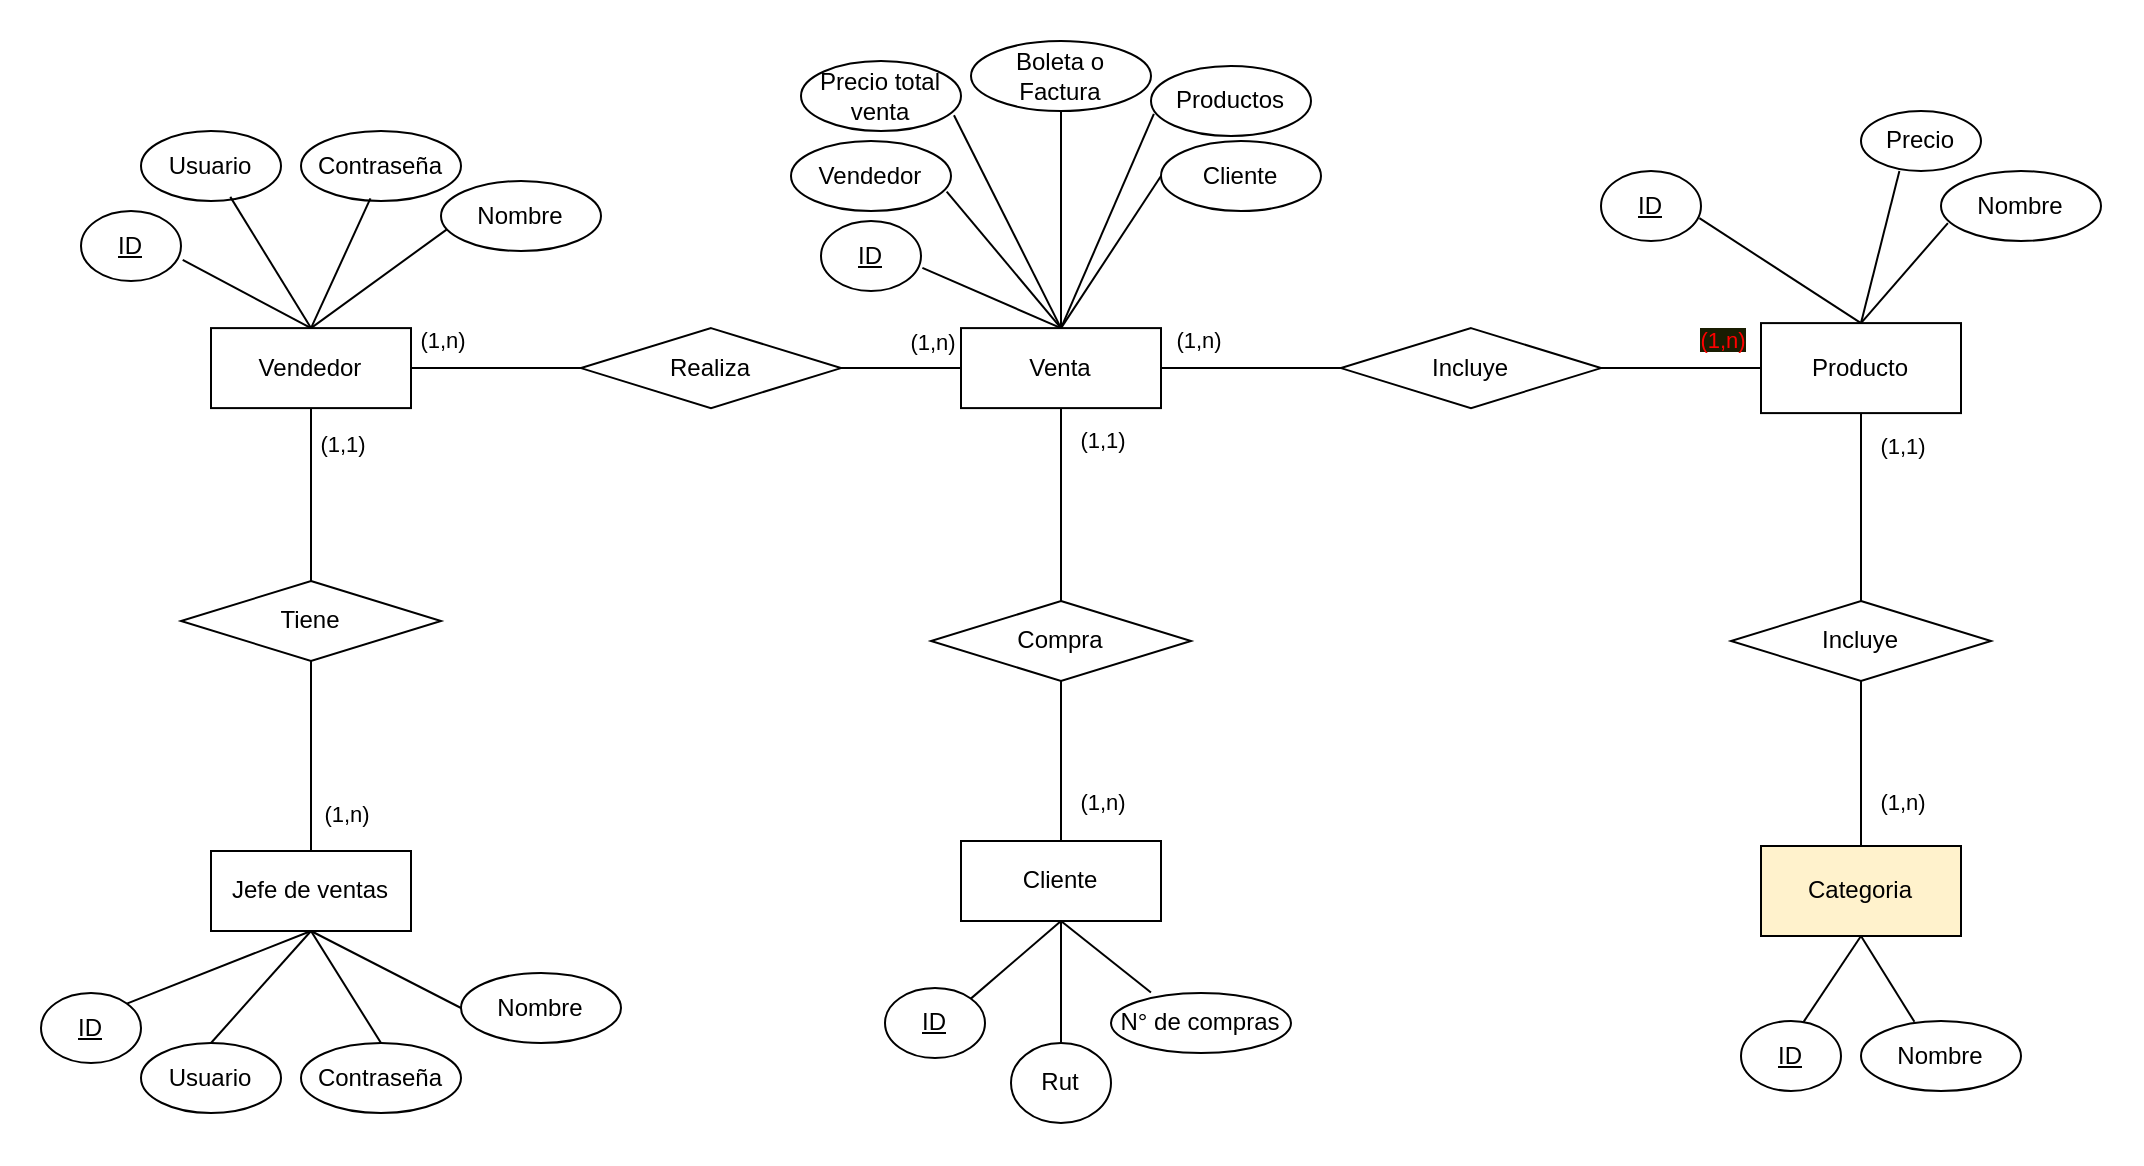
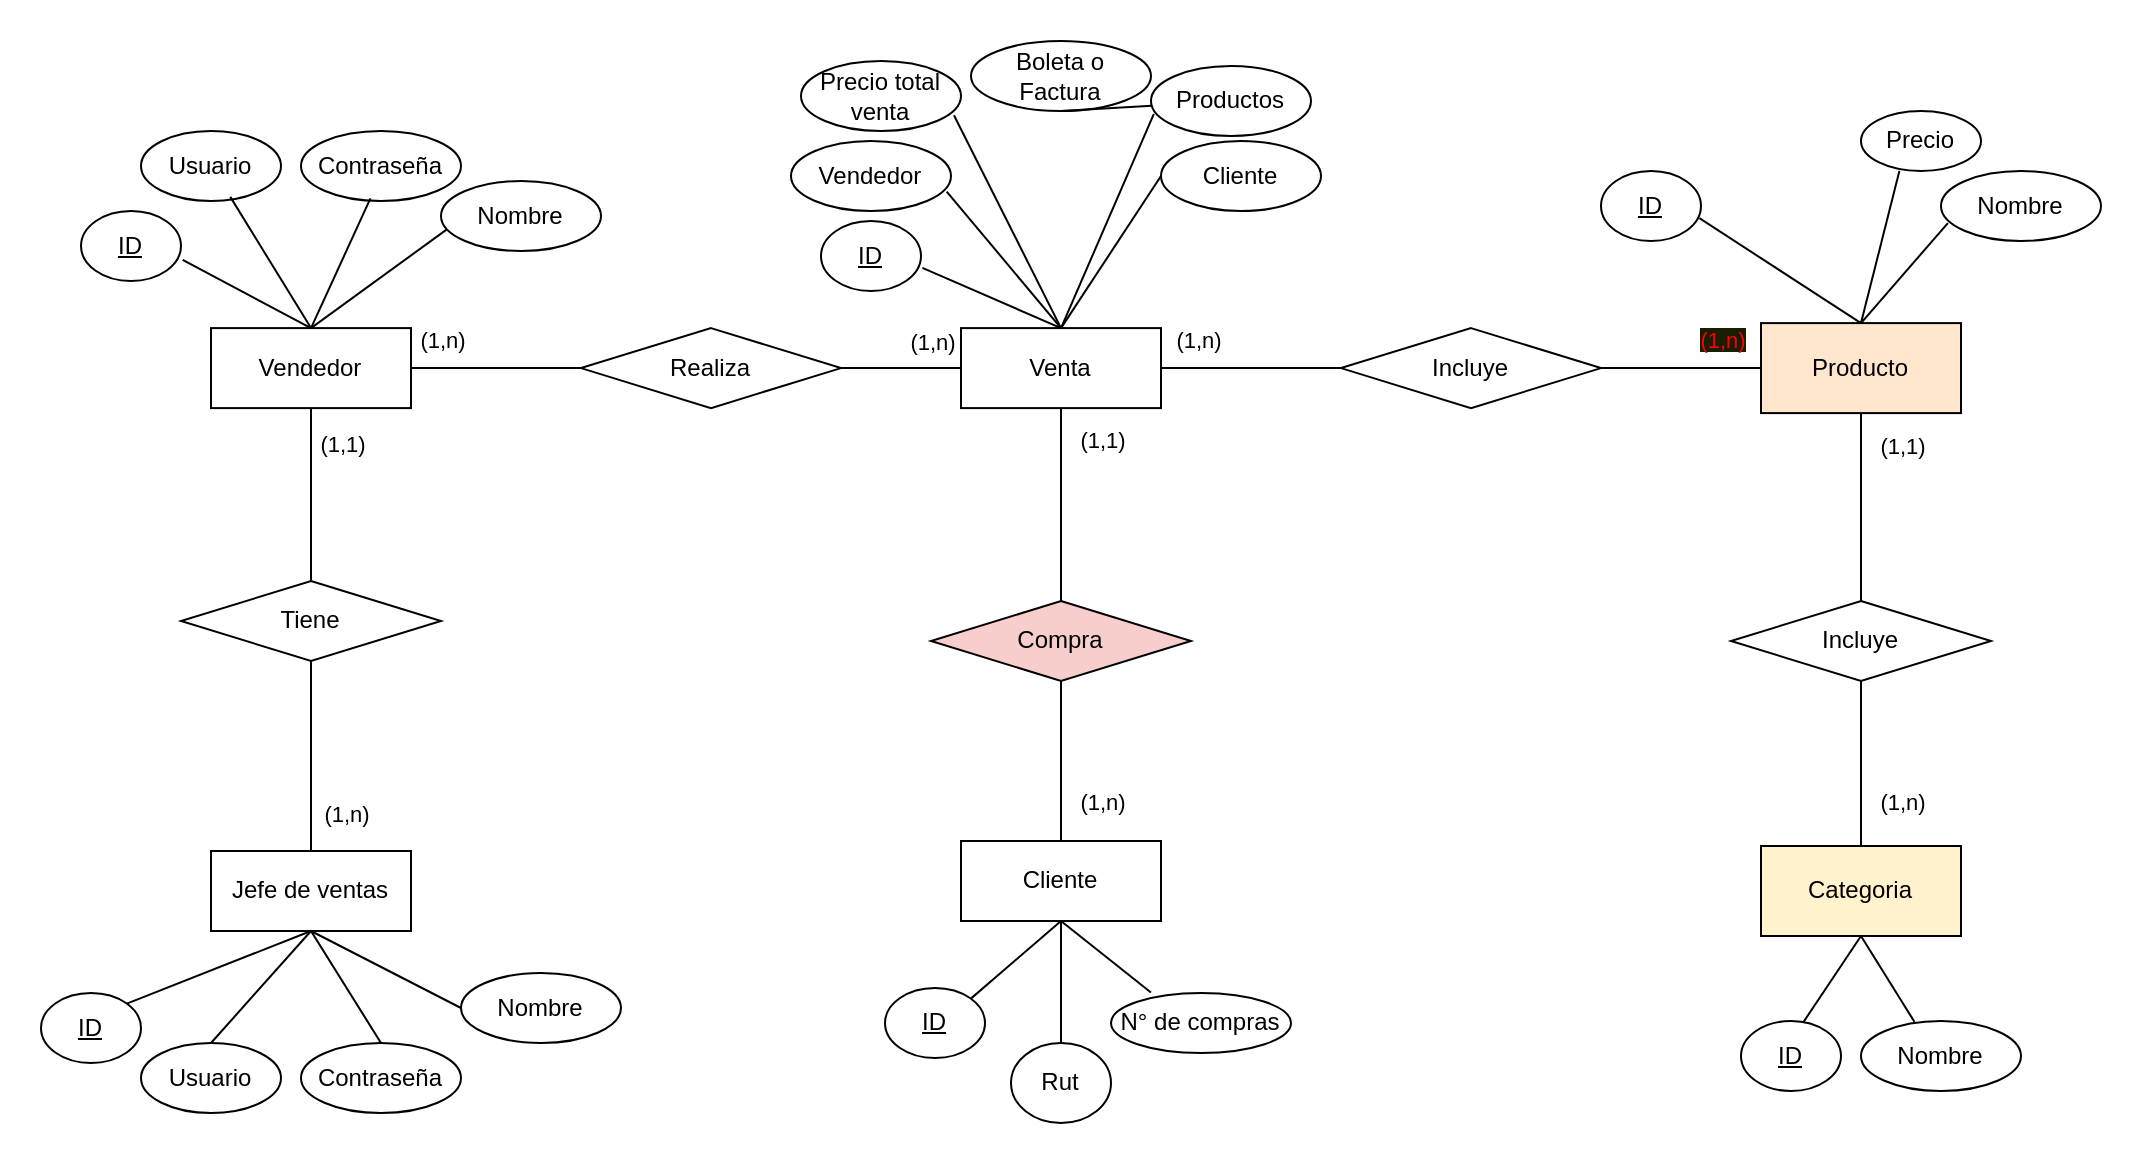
(1061, 215) -> (1122, 107)
(1861, 368) -> (1861, 368)
(1061, 641) -> (1061, 641)
